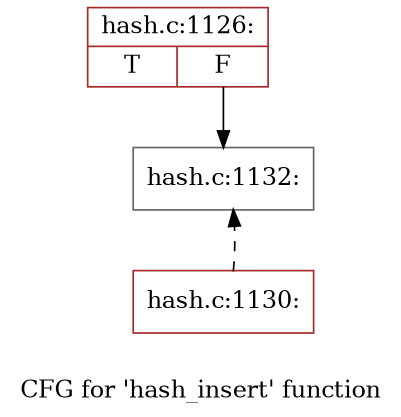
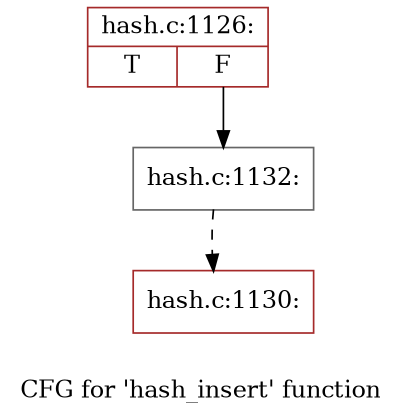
(235, 249) -> (212, 232)
